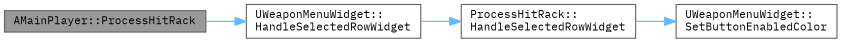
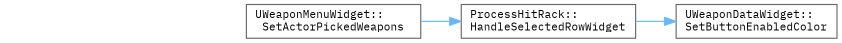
(105, 21) -> none
(334, 21) -> (334, 21)
(757, 21) -> (757, 21)
